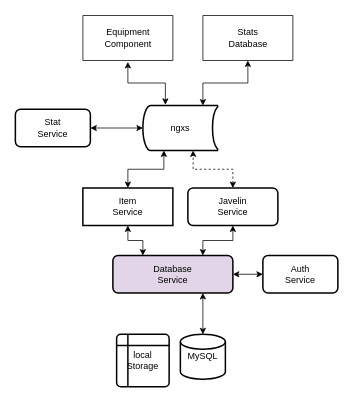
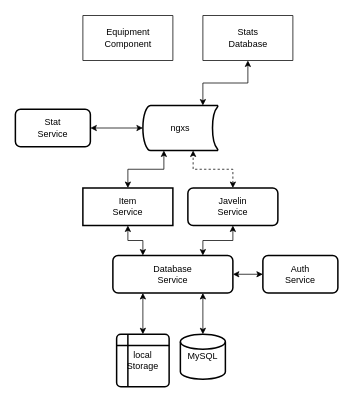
(165, 90) -> none
(173, 274) -> (173, 274)
none -> (143, 328)
